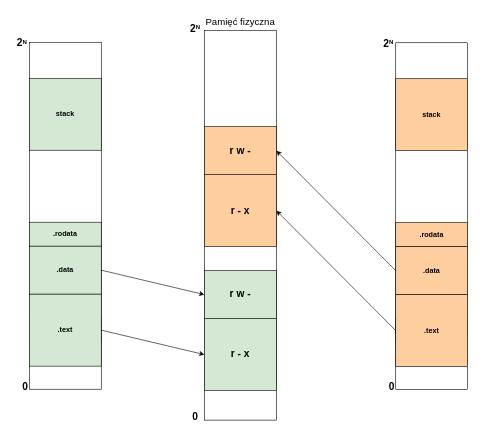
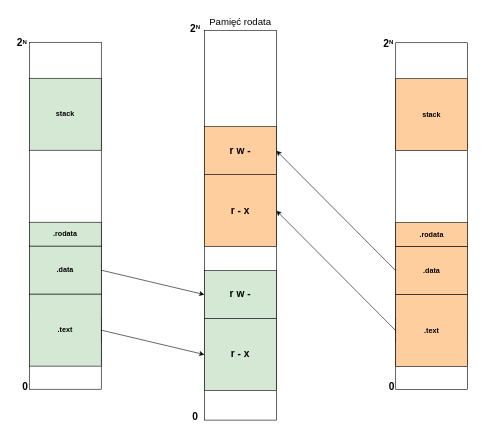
(240, 21) -> (240, 21)
